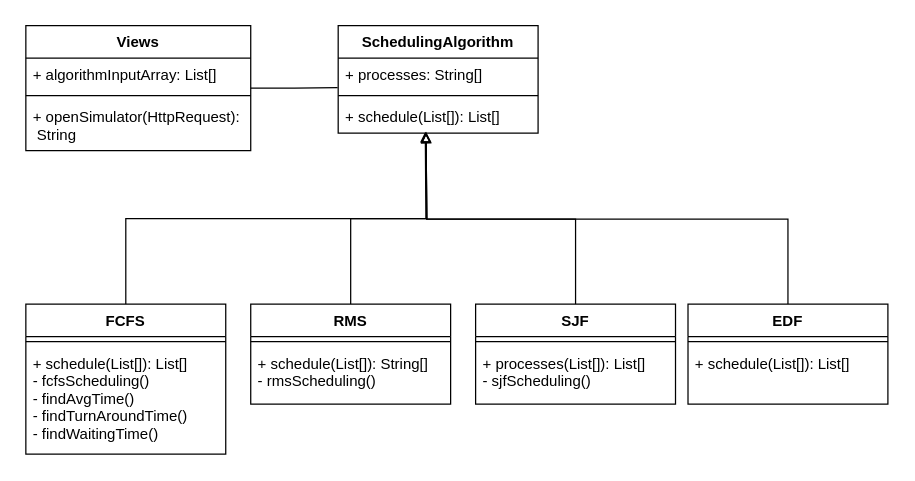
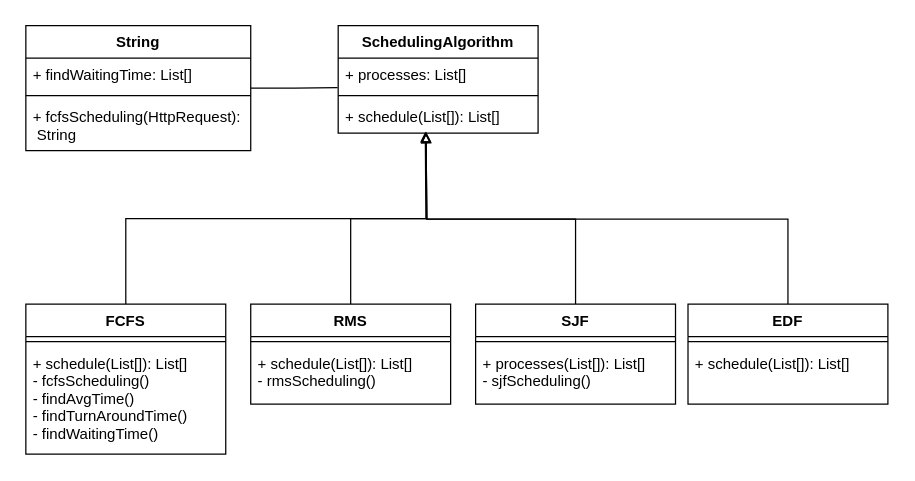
(138, 43) -> (138, 43)
(143, 75) -> (122, 75)
(425, 75) -> (417, 75)
(147, 118) -> (151, 118)
(363, 364) -> (355, 364)
